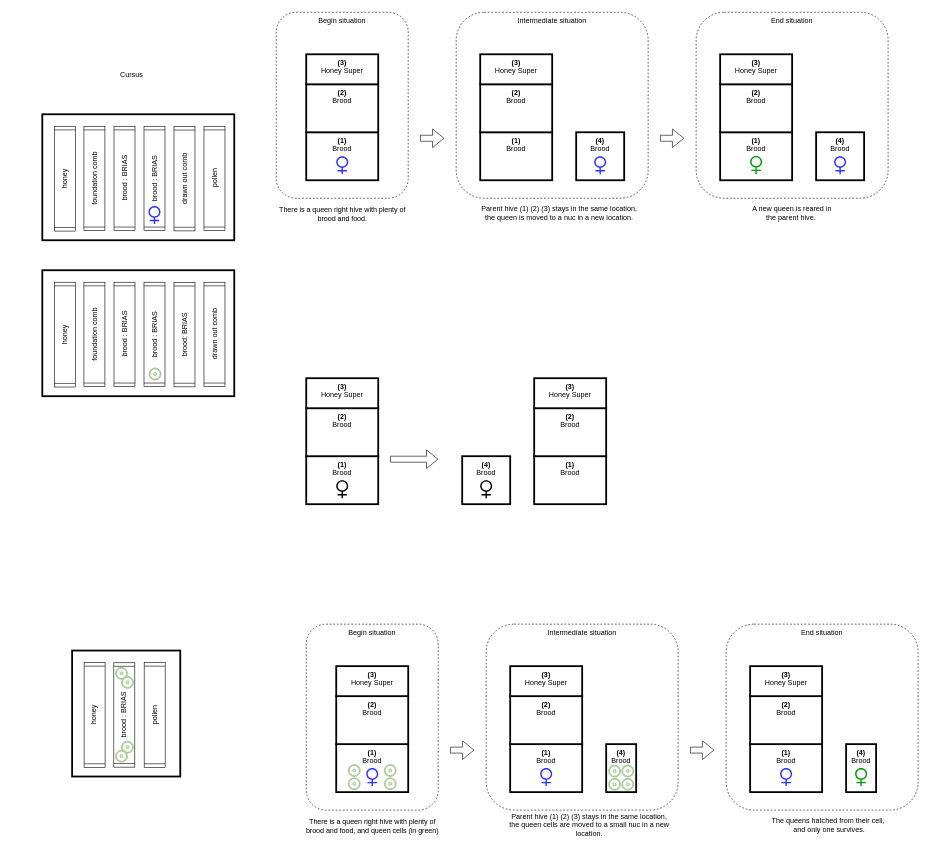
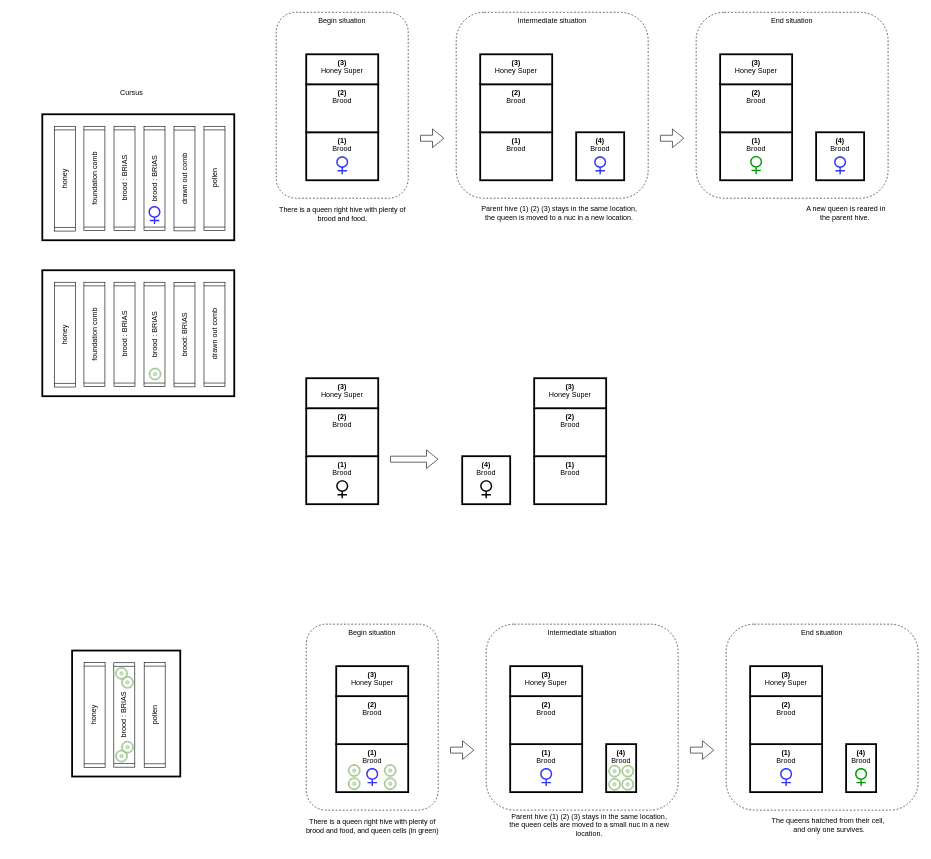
(132, 75) -> (132, 93)
(792, 213) -> (846, 213)
